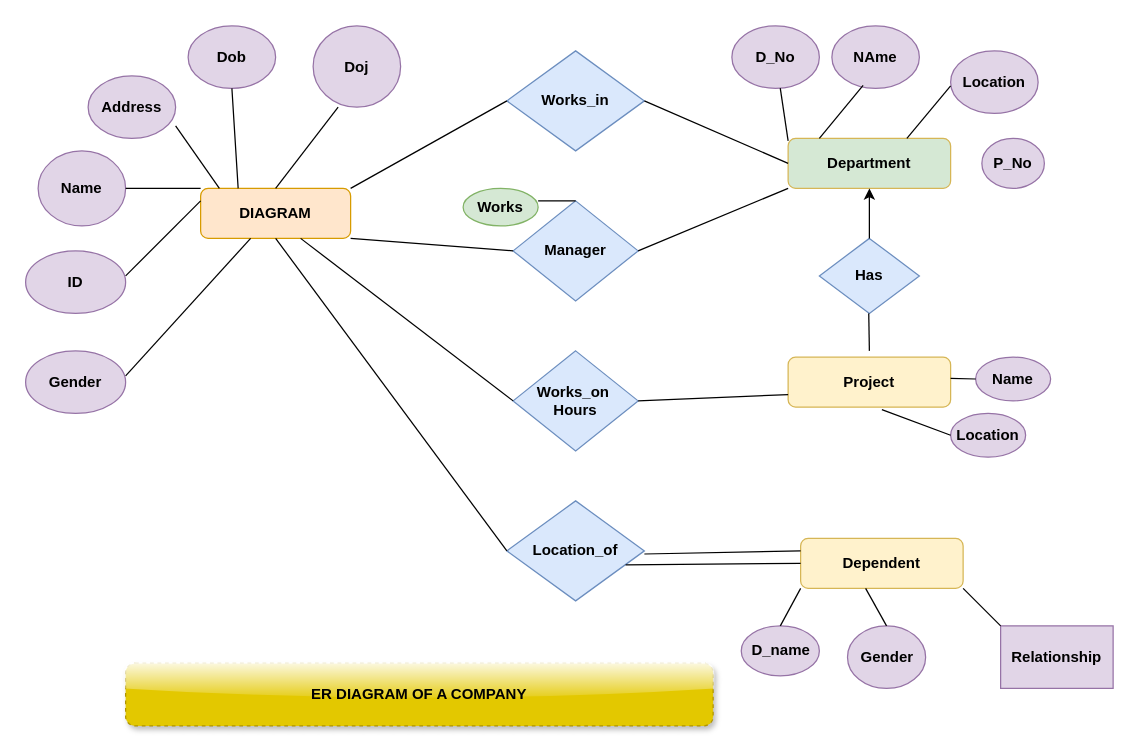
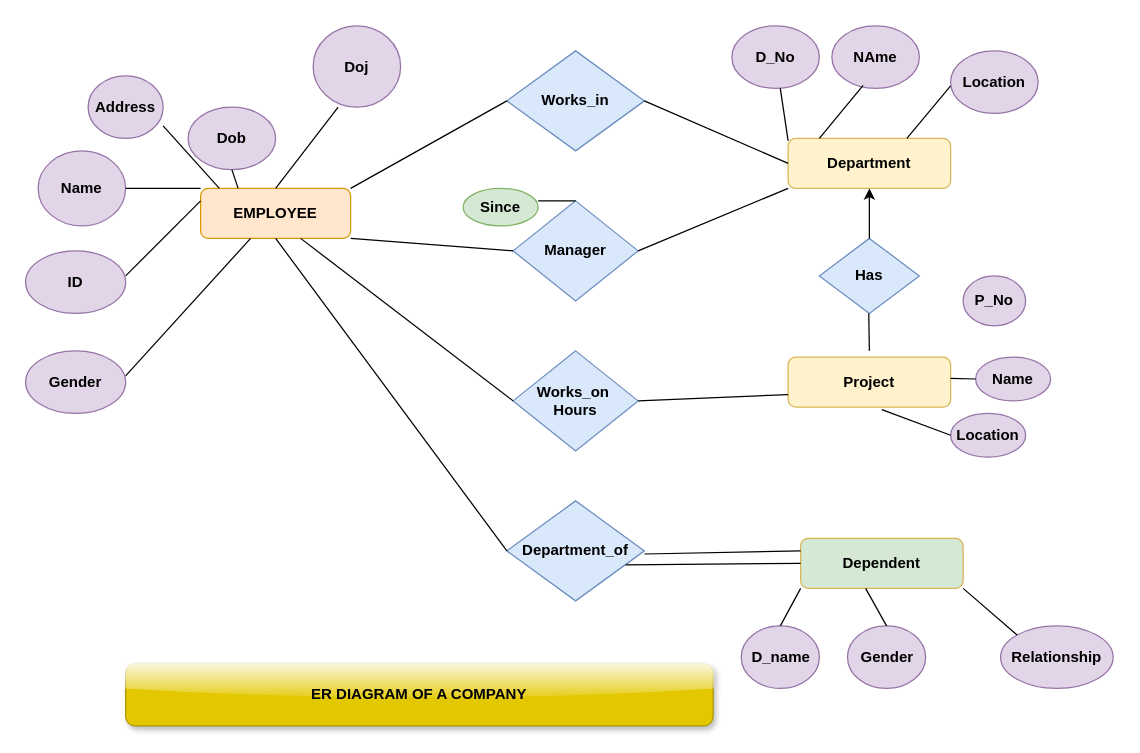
(232, 57) -> (232, 138)
(132, 107) -> (126, 107)
(869, 163) -> (869, 163)
(1013, 163) -> (994, 301)
(501, 207) -> (501, 207)
(276, 213) -> (276, 213)
(576, 551) -> (576, 551)
(882, 563) -> (882, 563)
(780, 651) -> (780, 657)
(1057, 657) -> (1057, 657)
(419, 694) -> (419, 694)
